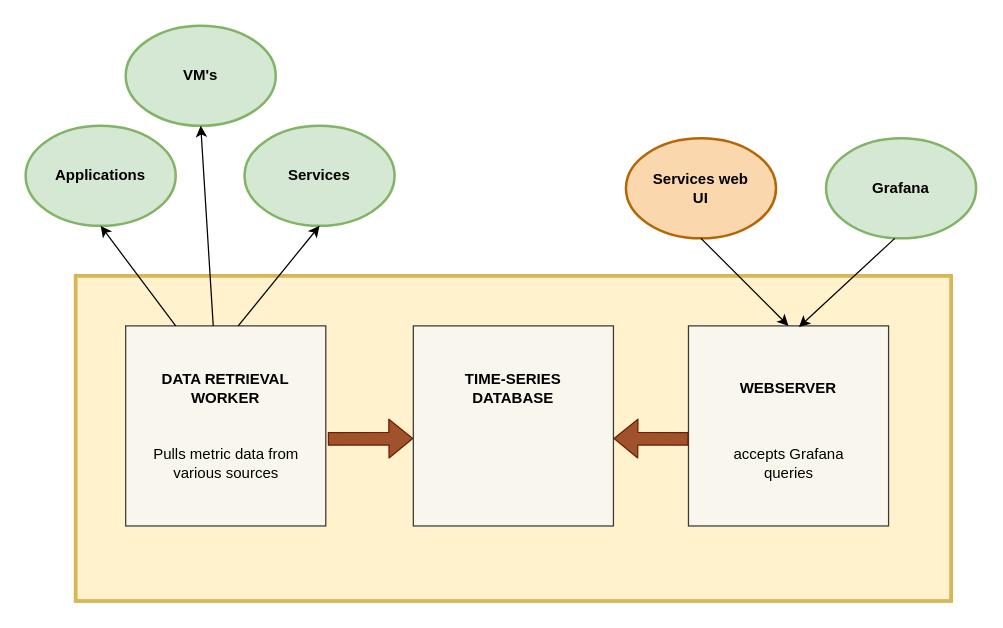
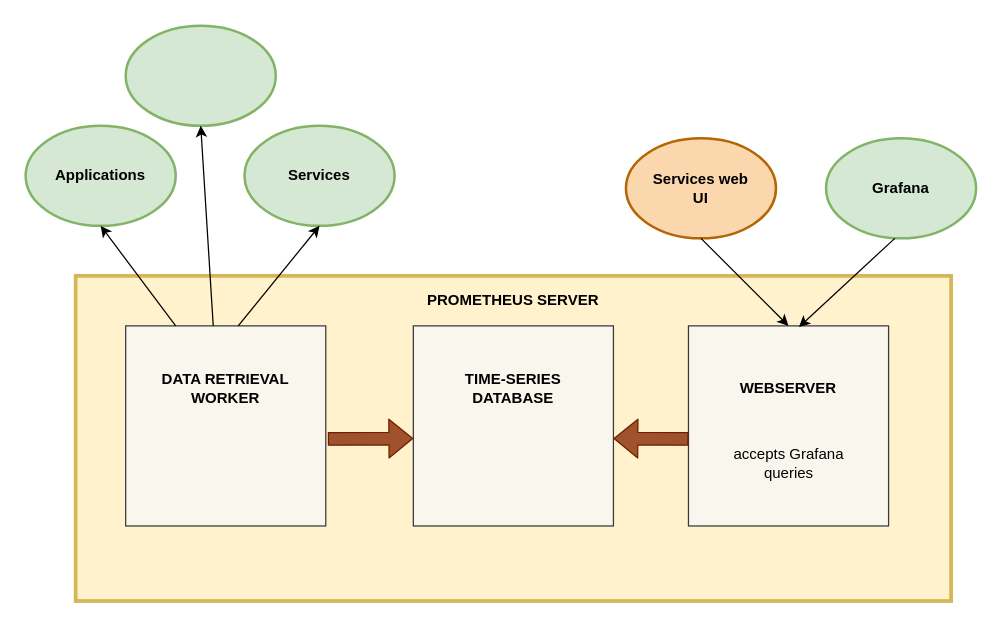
(201, 76) -> none
none -> (513, 301)
(226, 463) -> none
